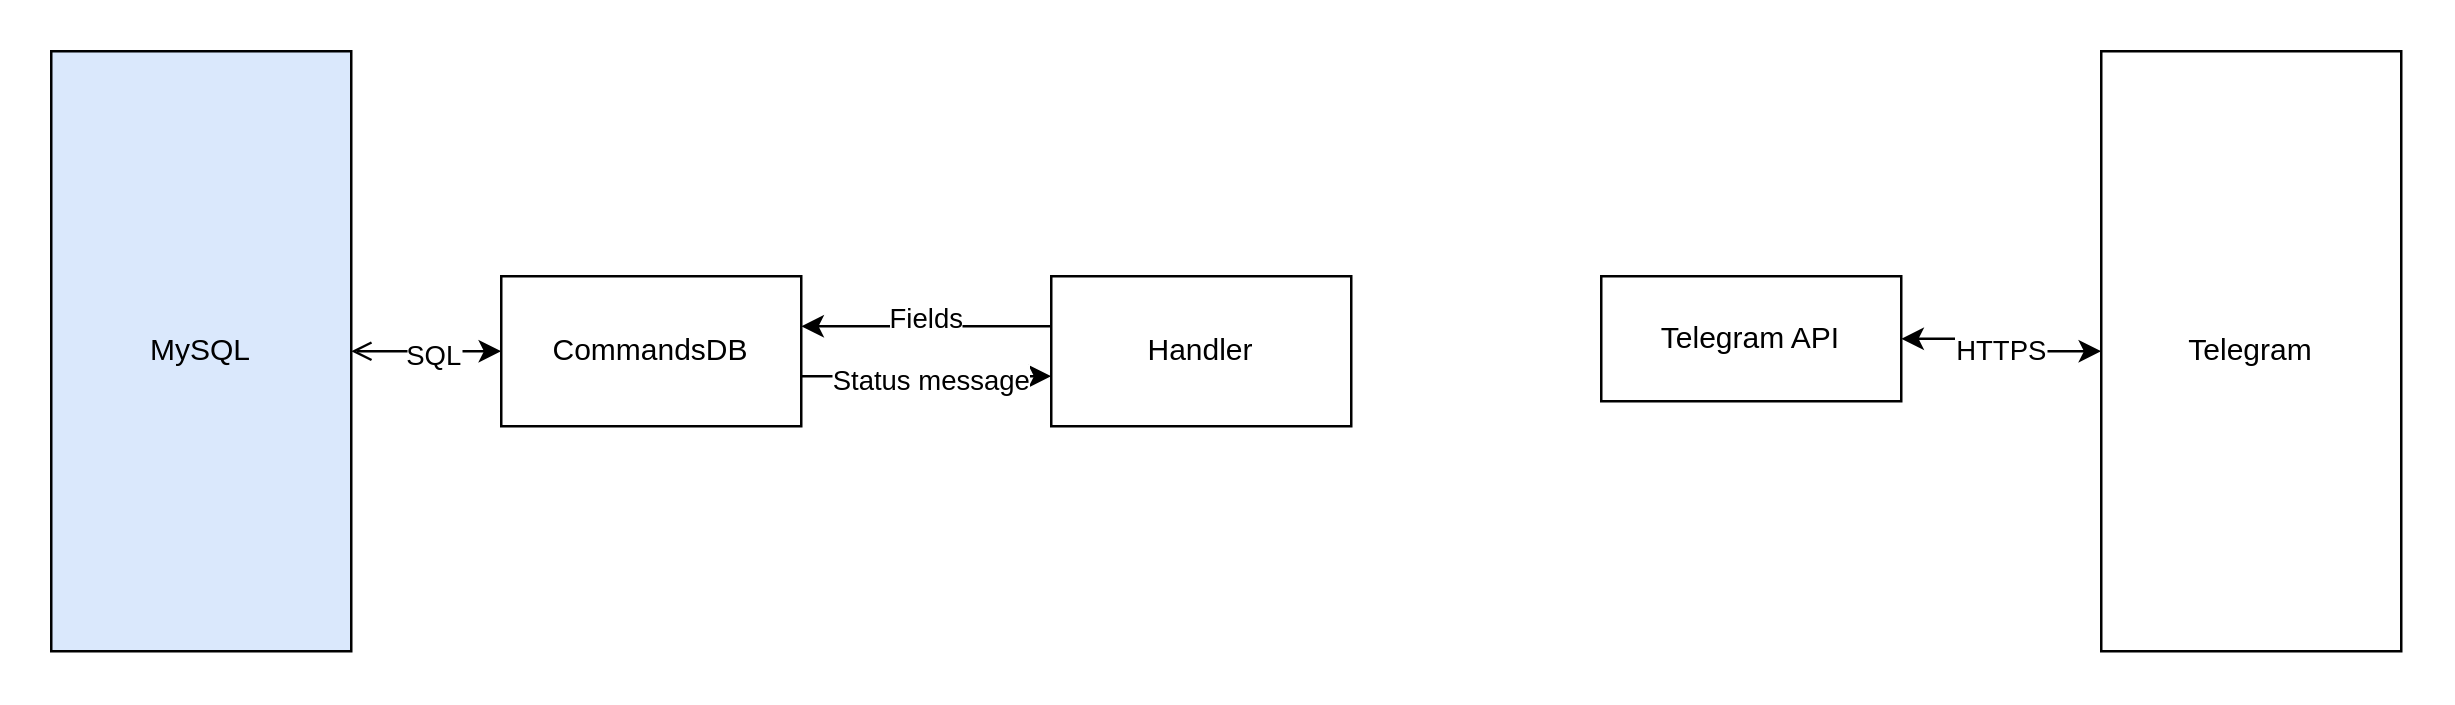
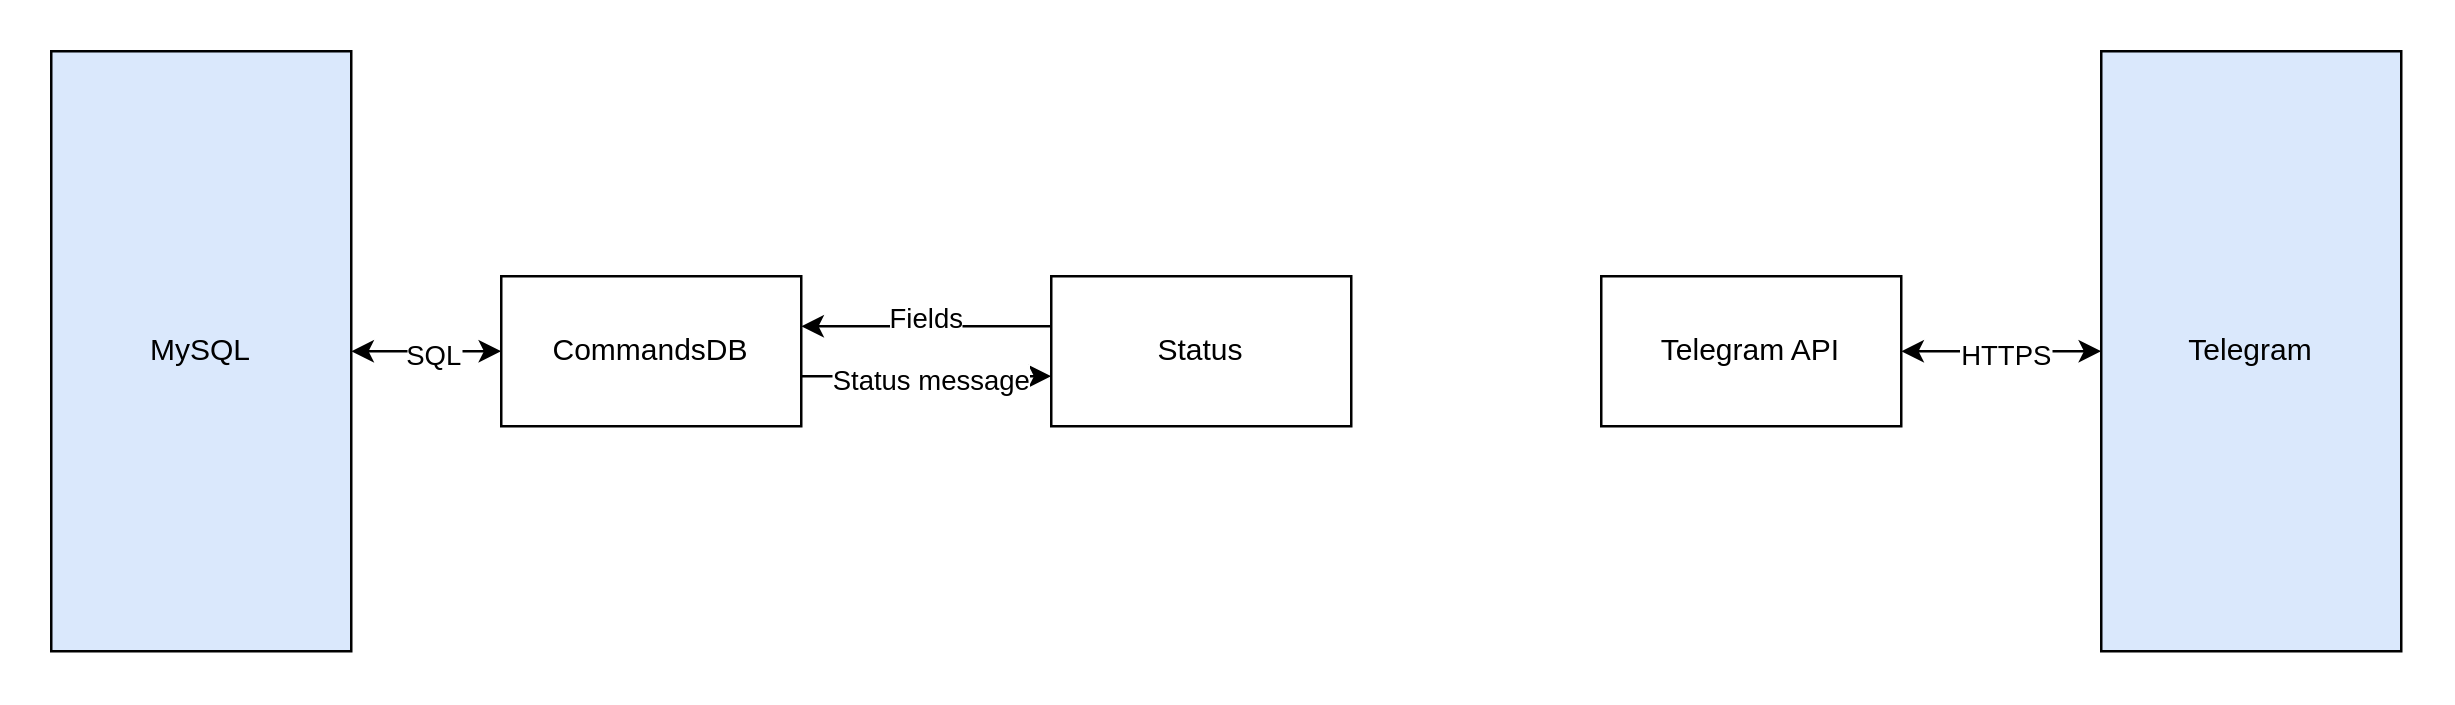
(1751, 339) -> (1751, 351)
(365, 351) -> (369, 351)
(1201, 351) -> (1201, 351)
(2251, 351) -> (2251, 351)
